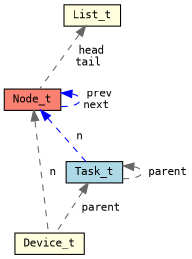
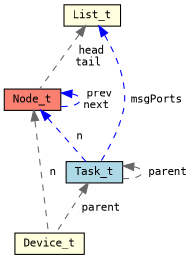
none -> (125, 99)
